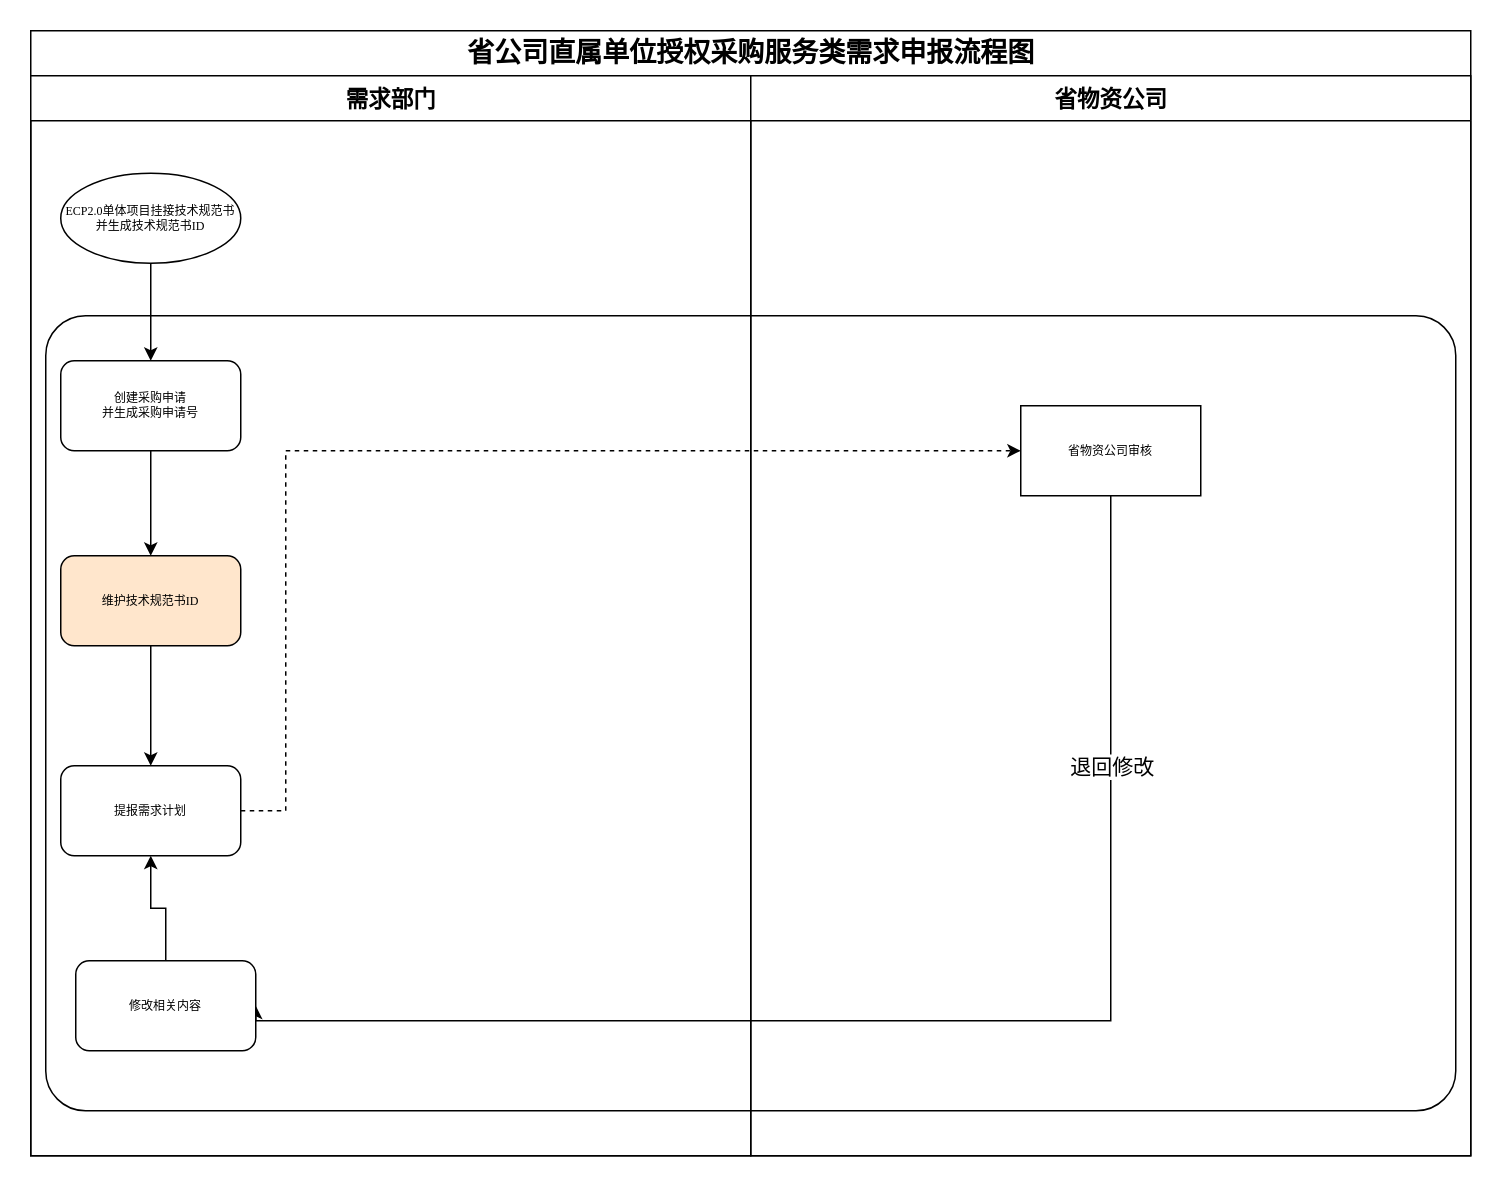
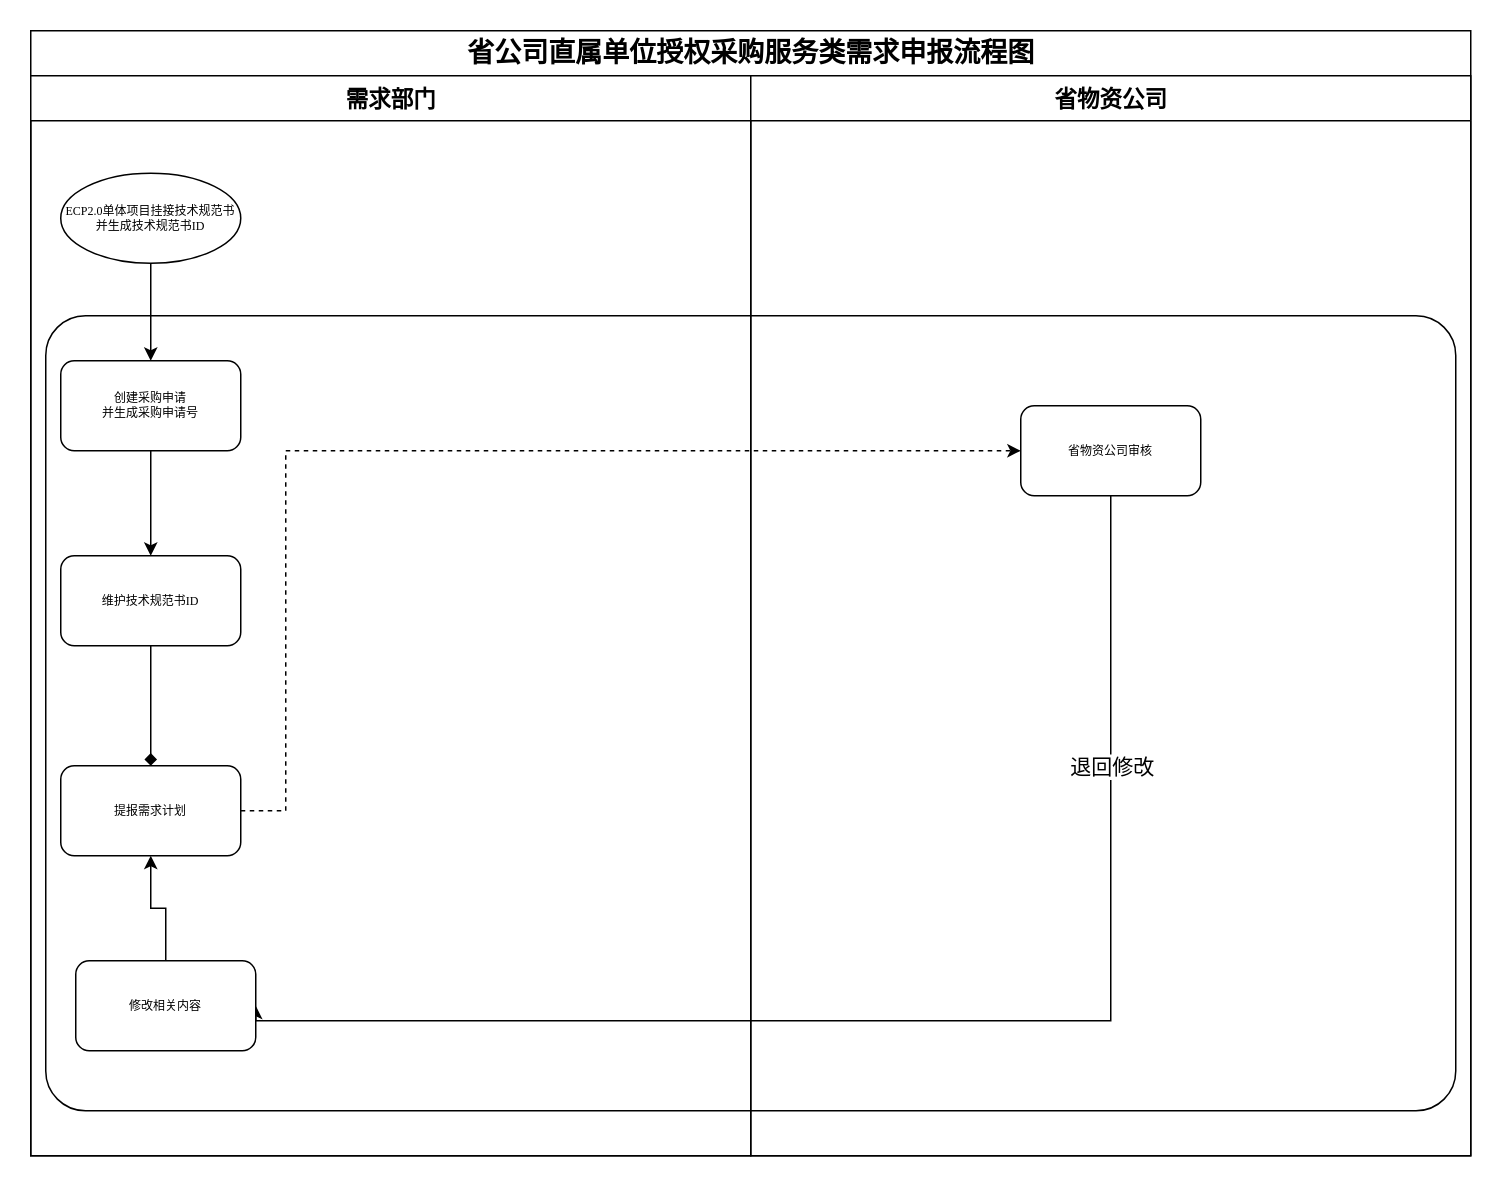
(1111, 451) -> (1111, 451)
(151, 601) -> (151, 601)
(151, 754) -> (151, 753)
